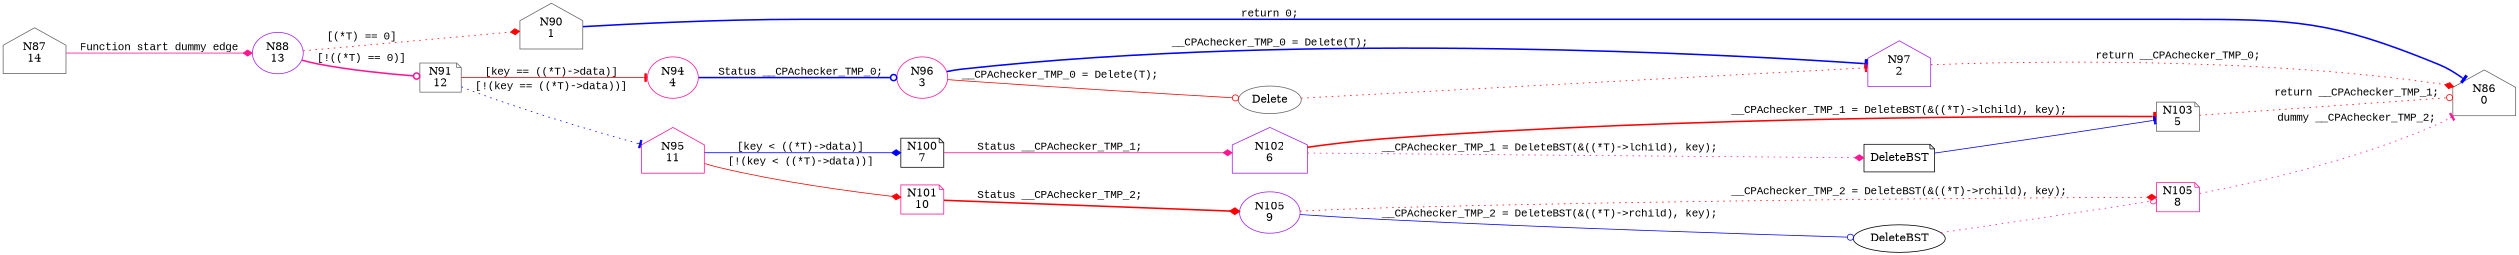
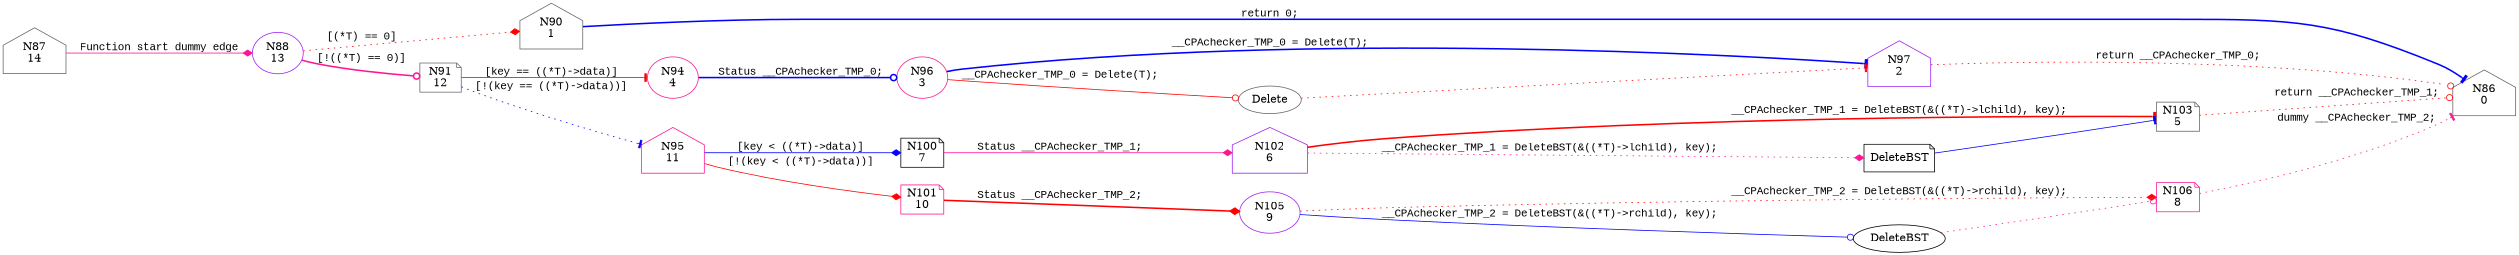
(2188, 64) -> (2188, 64)
(2178, 197) -> (2178, 197)
